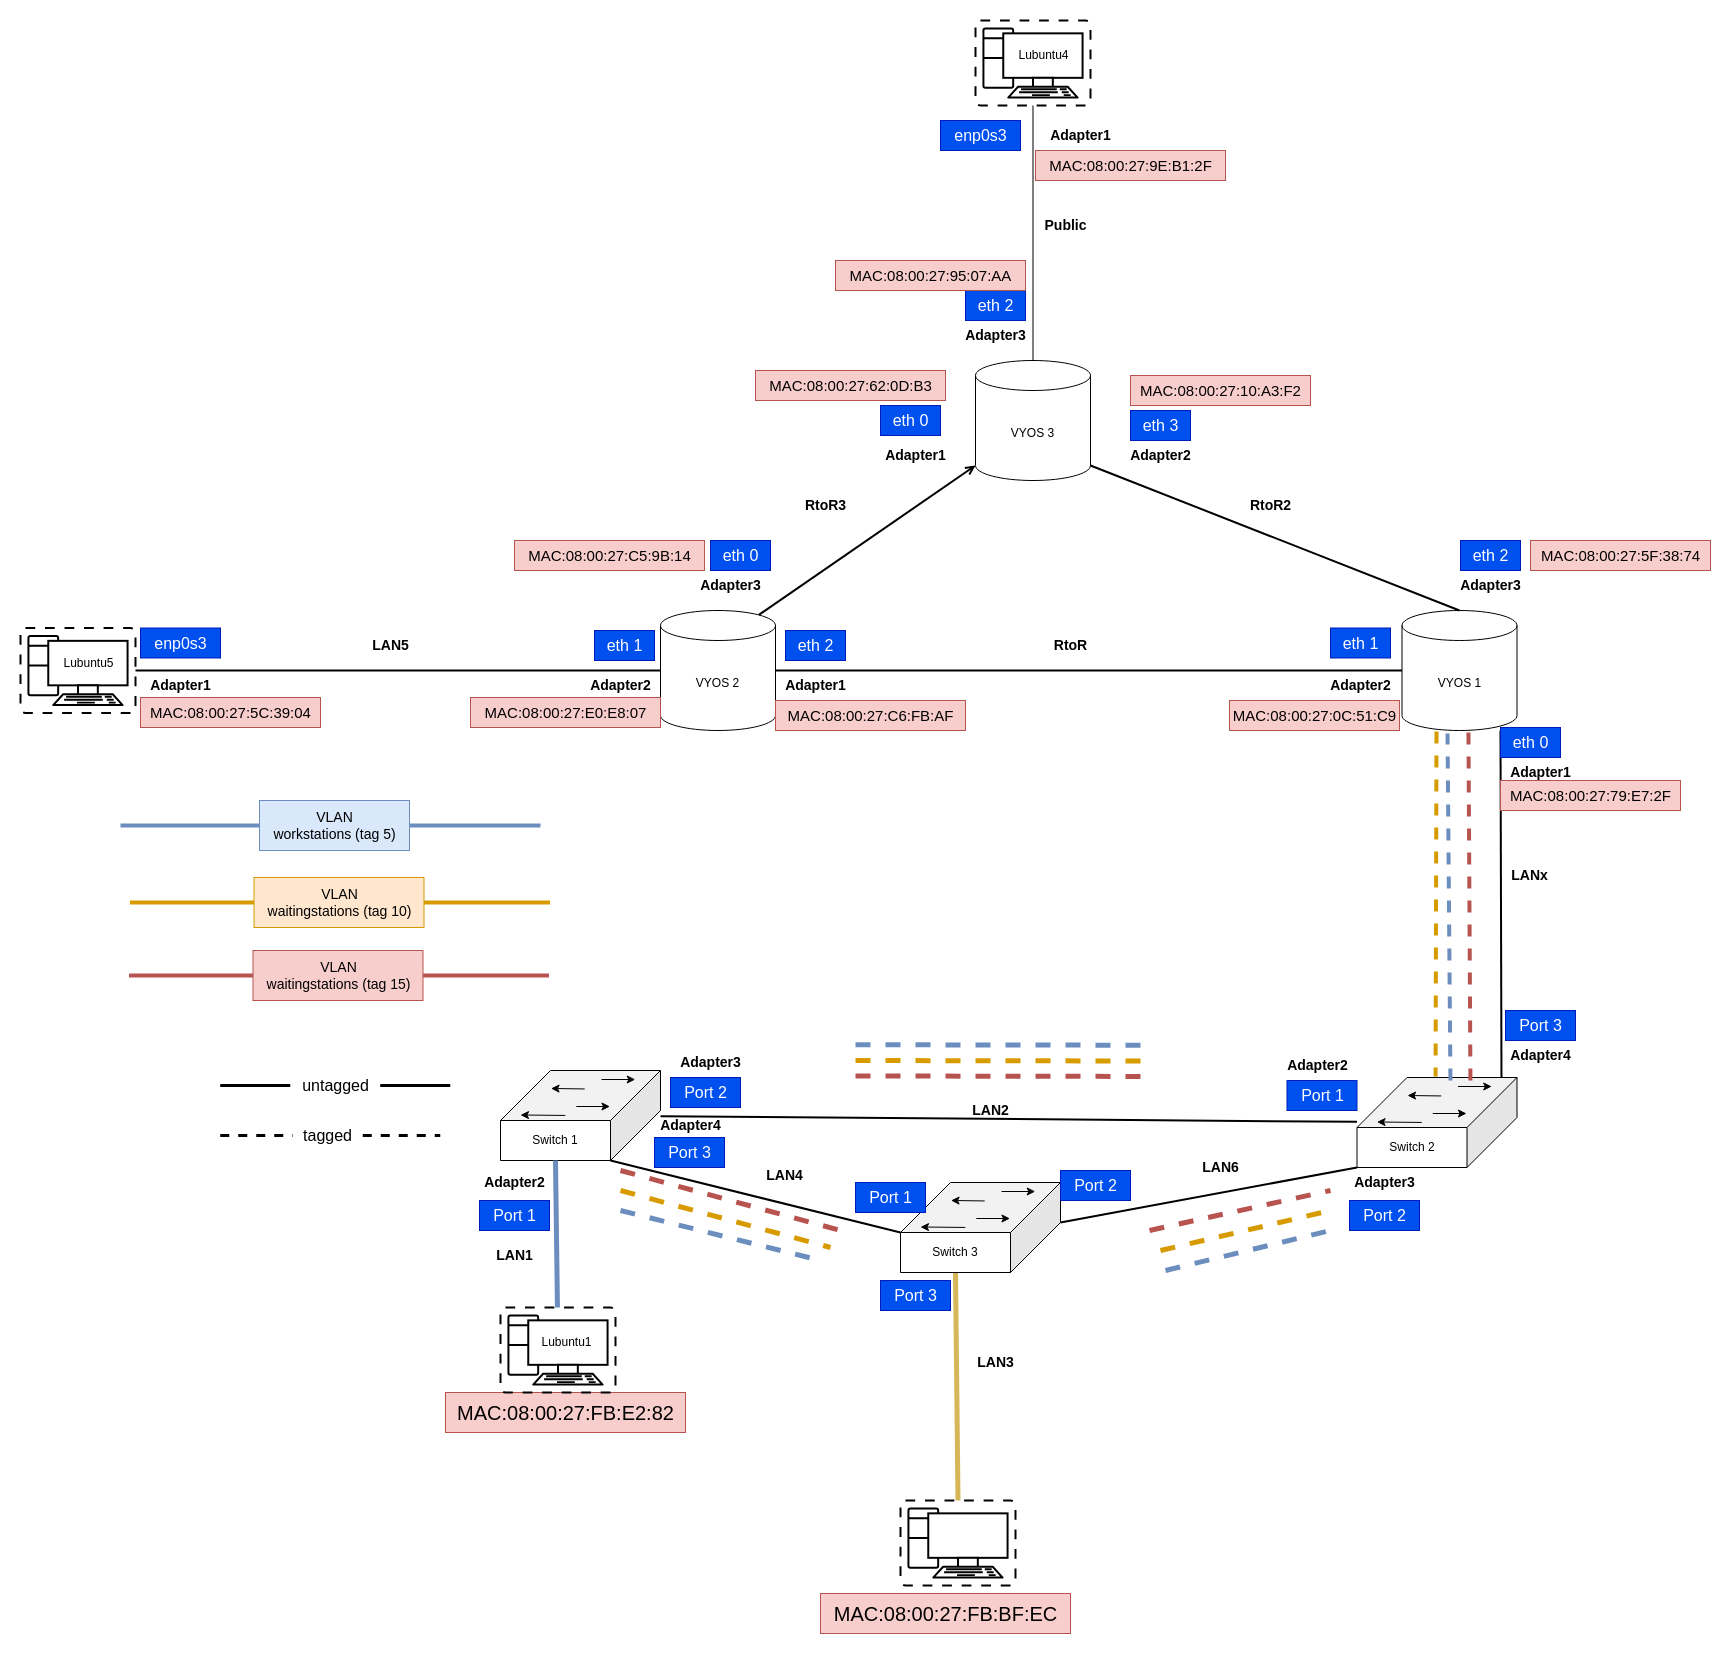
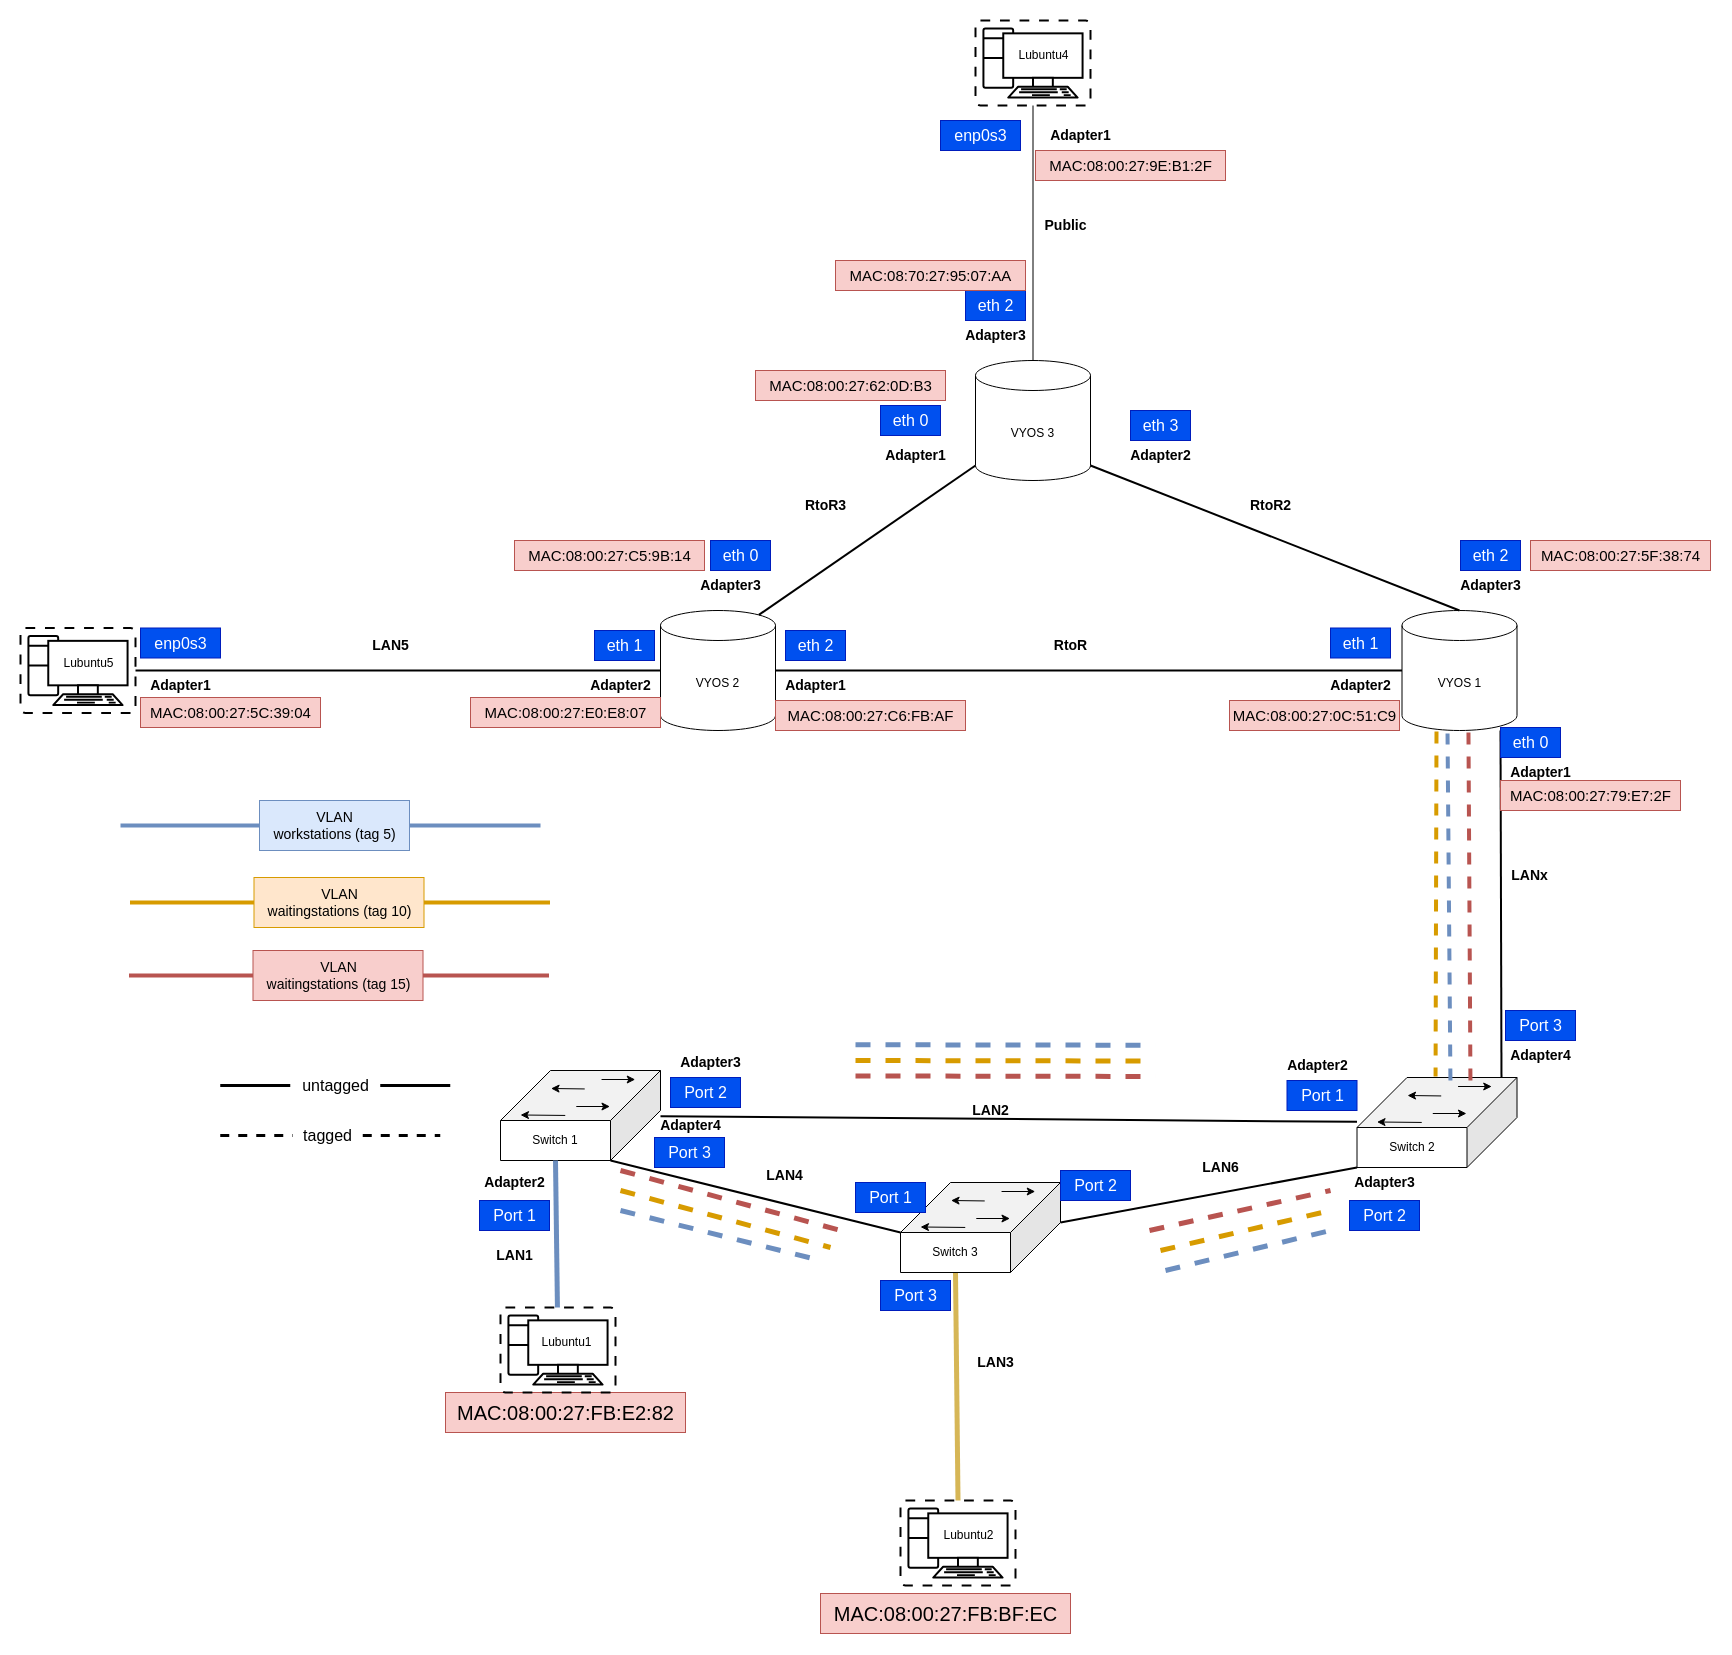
(931, 276) -> (931, 276)
(1221, 391) -> none
(969, 470) -> (971, 468)
none -> (968, 1536)
